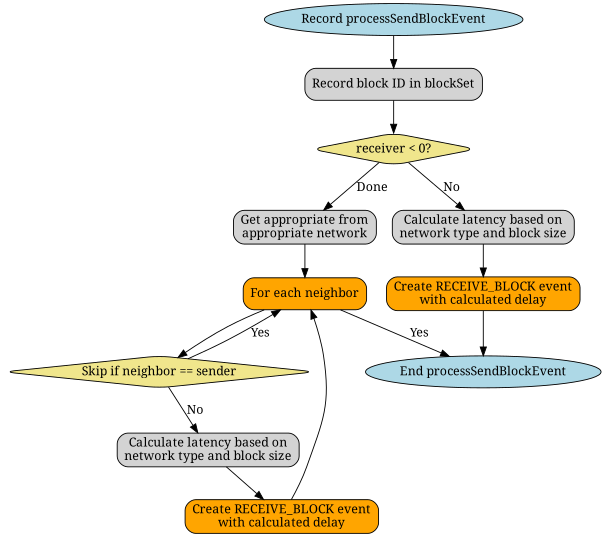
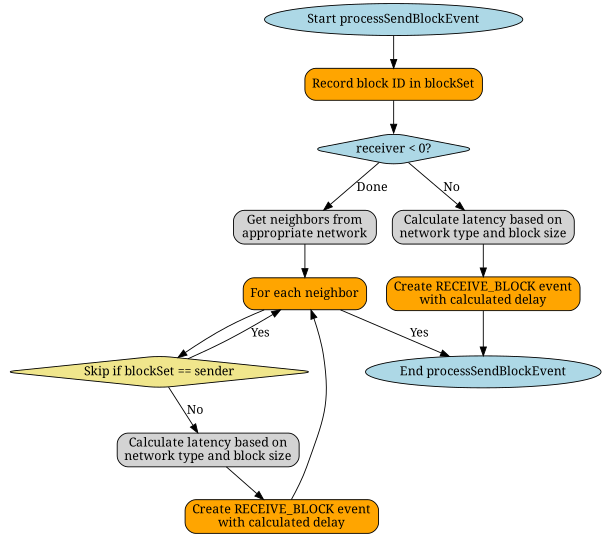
(394, 20) -> (394, 20)
(394, 84) -> (394, 84)
(394, 149) -> (394, 149)
(305, 227) -> (305, 227)
(159, 372) -> (159, 372)
